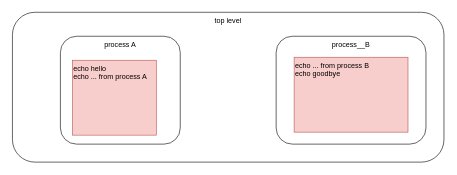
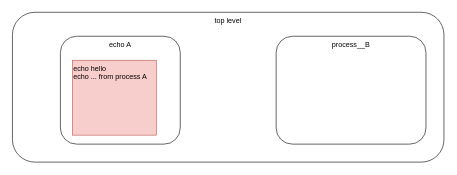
(120, 45) -> (120, 45)
(351, 95) -> none
